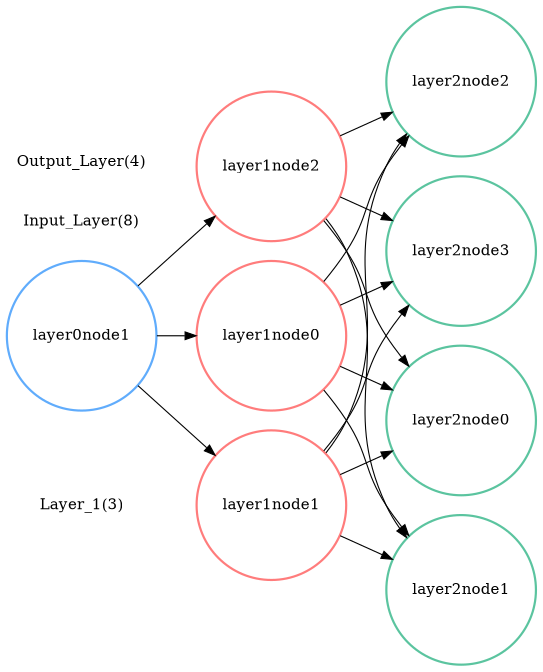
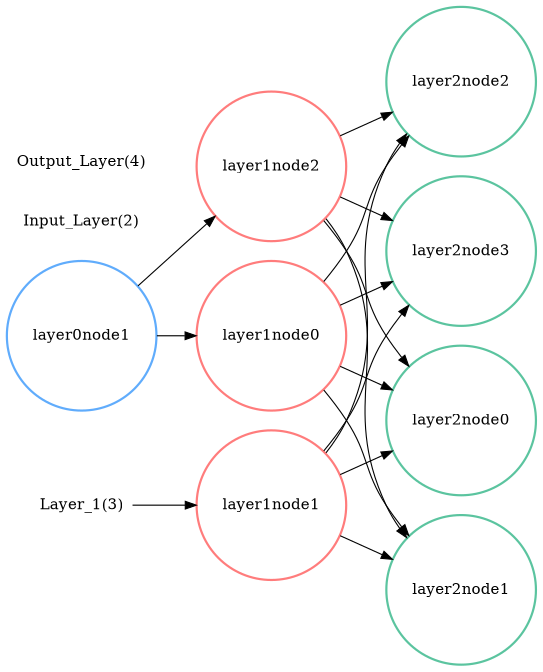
(82, 221) -> (82, 221)
(172, 417) -> (159, 505)
